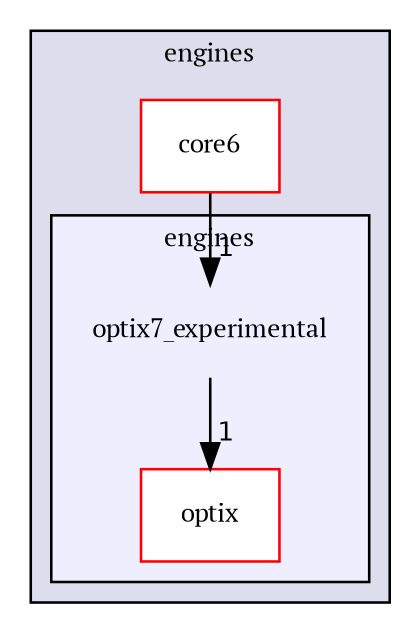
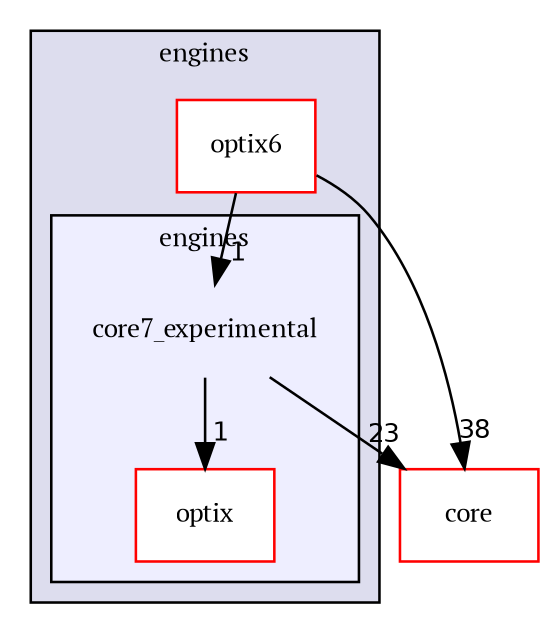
(210, 146) -> (246, 146)
(210, 331) -> (205, 331)
none -> (469, 515)
